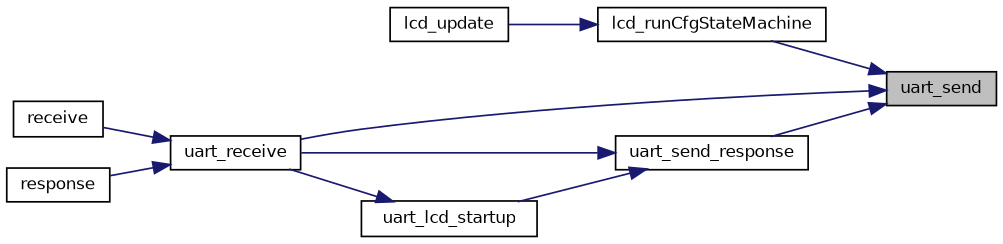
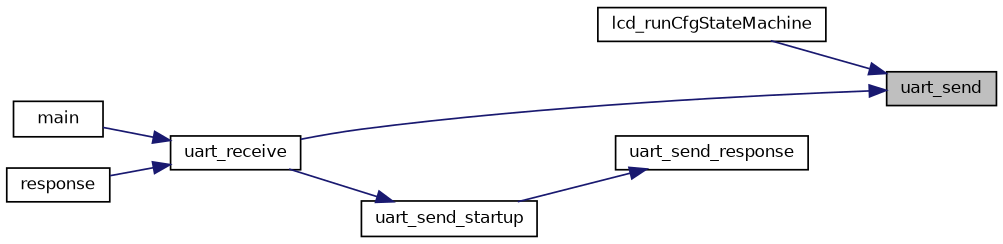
(449, 24) -> none
(58, 119) -> (58, 119)
(820, 123) -> none
(449, 153) -> none
(449, 219) -> (449, 219)
